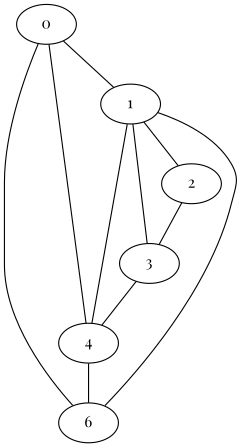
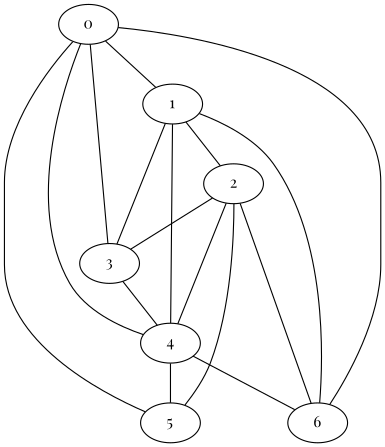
none -> (99, 144)
none -> (202, 264)
none -> (276, 303)
none -> (170, 423)
